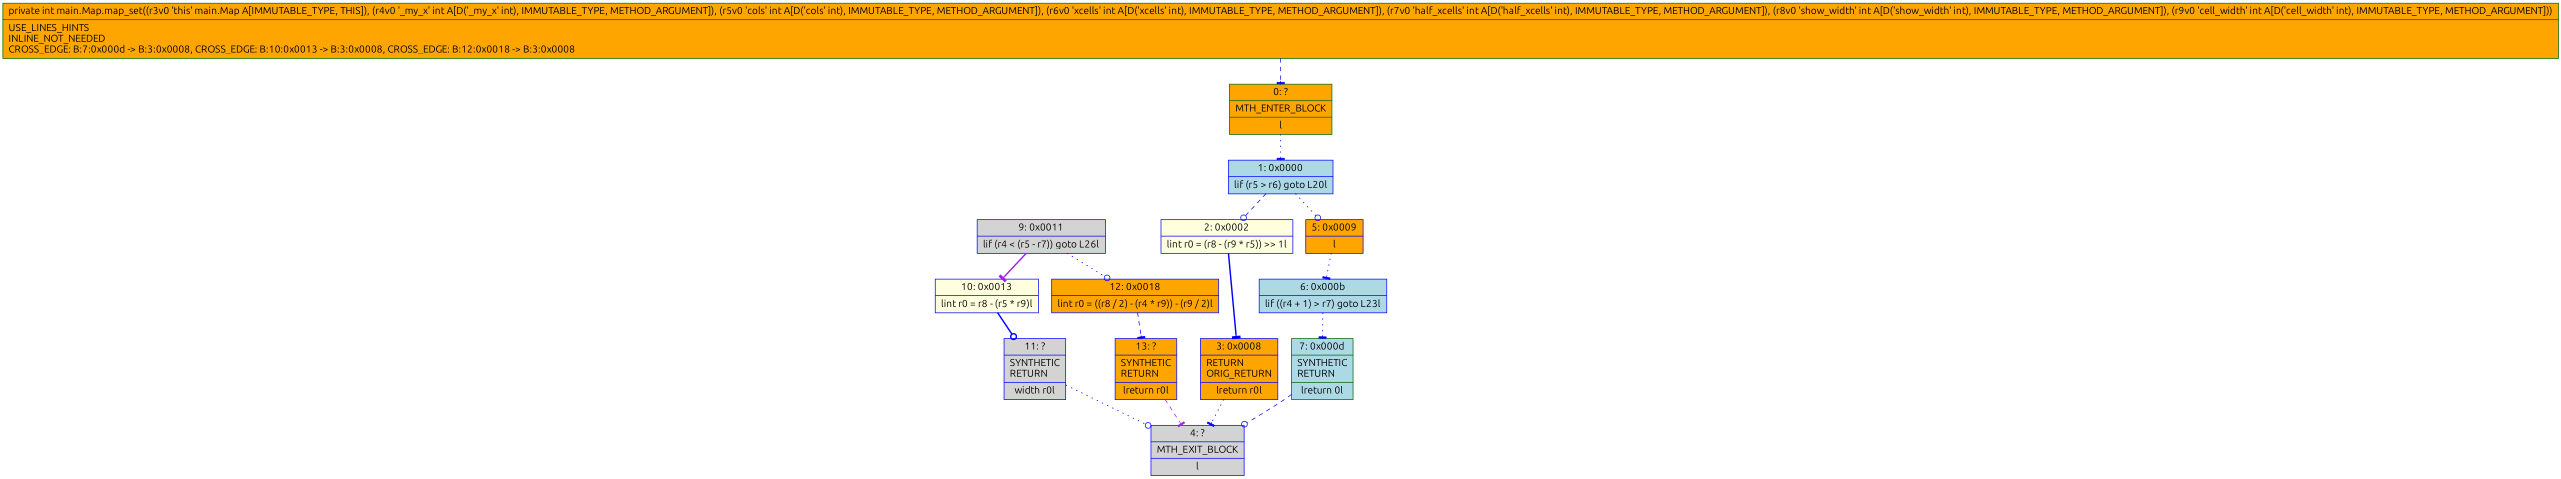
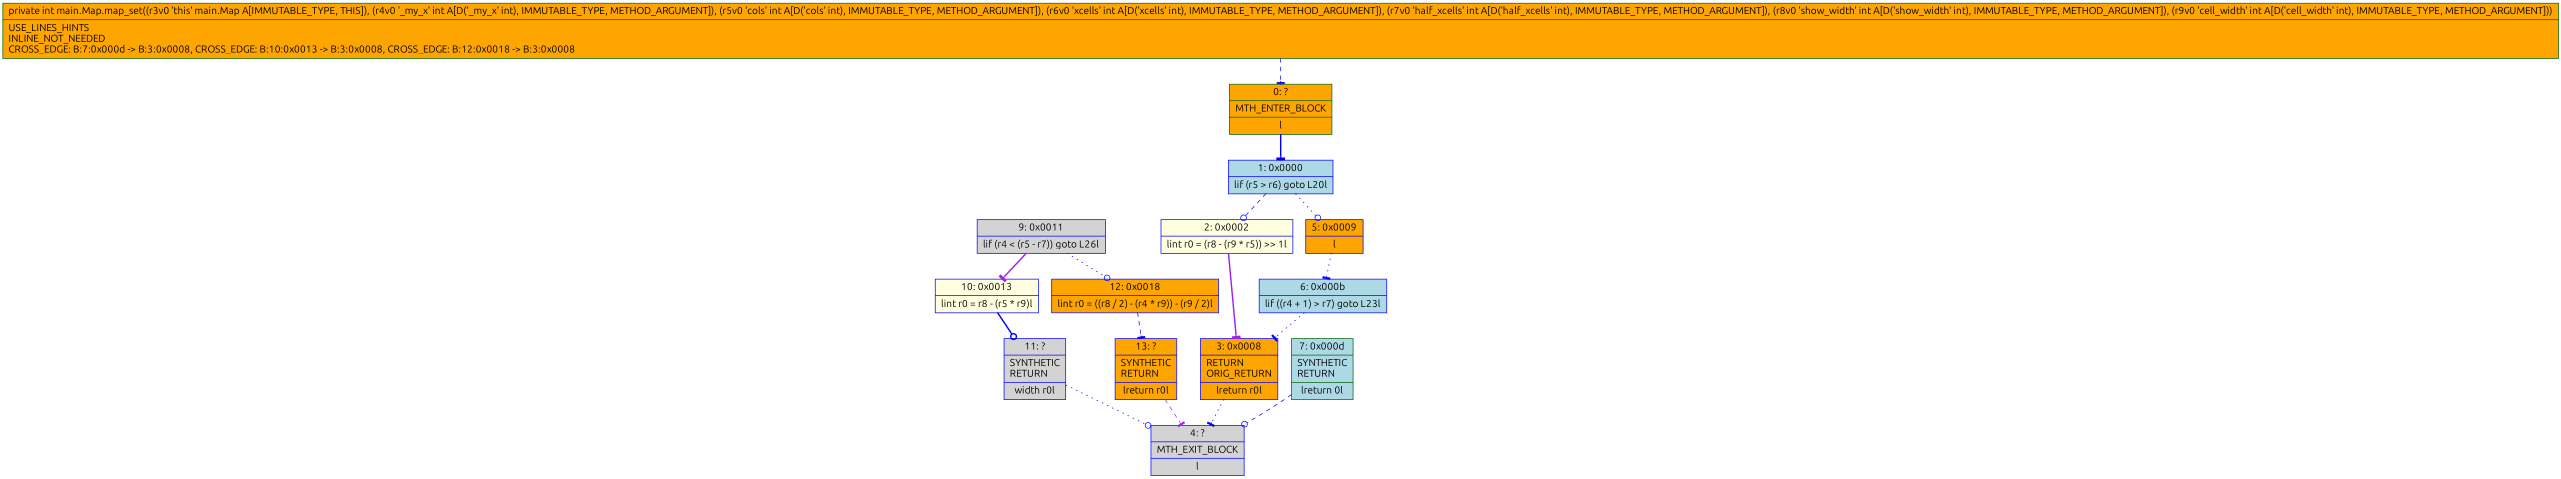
(1281, 145) -> (1281, 145)
(1232, 294) -> (1232, 294)
(1323, 324) -> (1290, 325)
